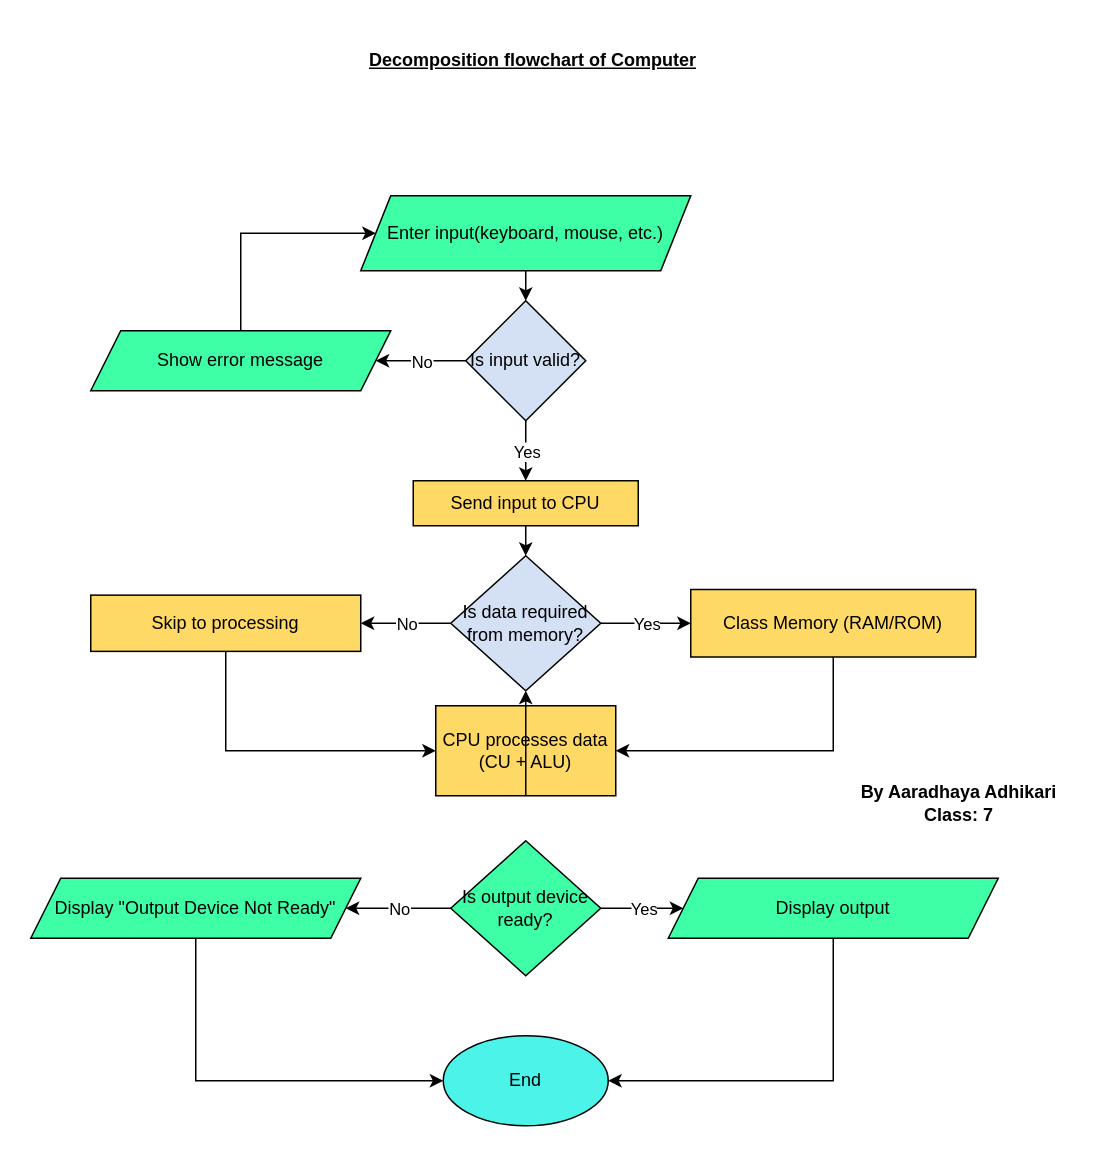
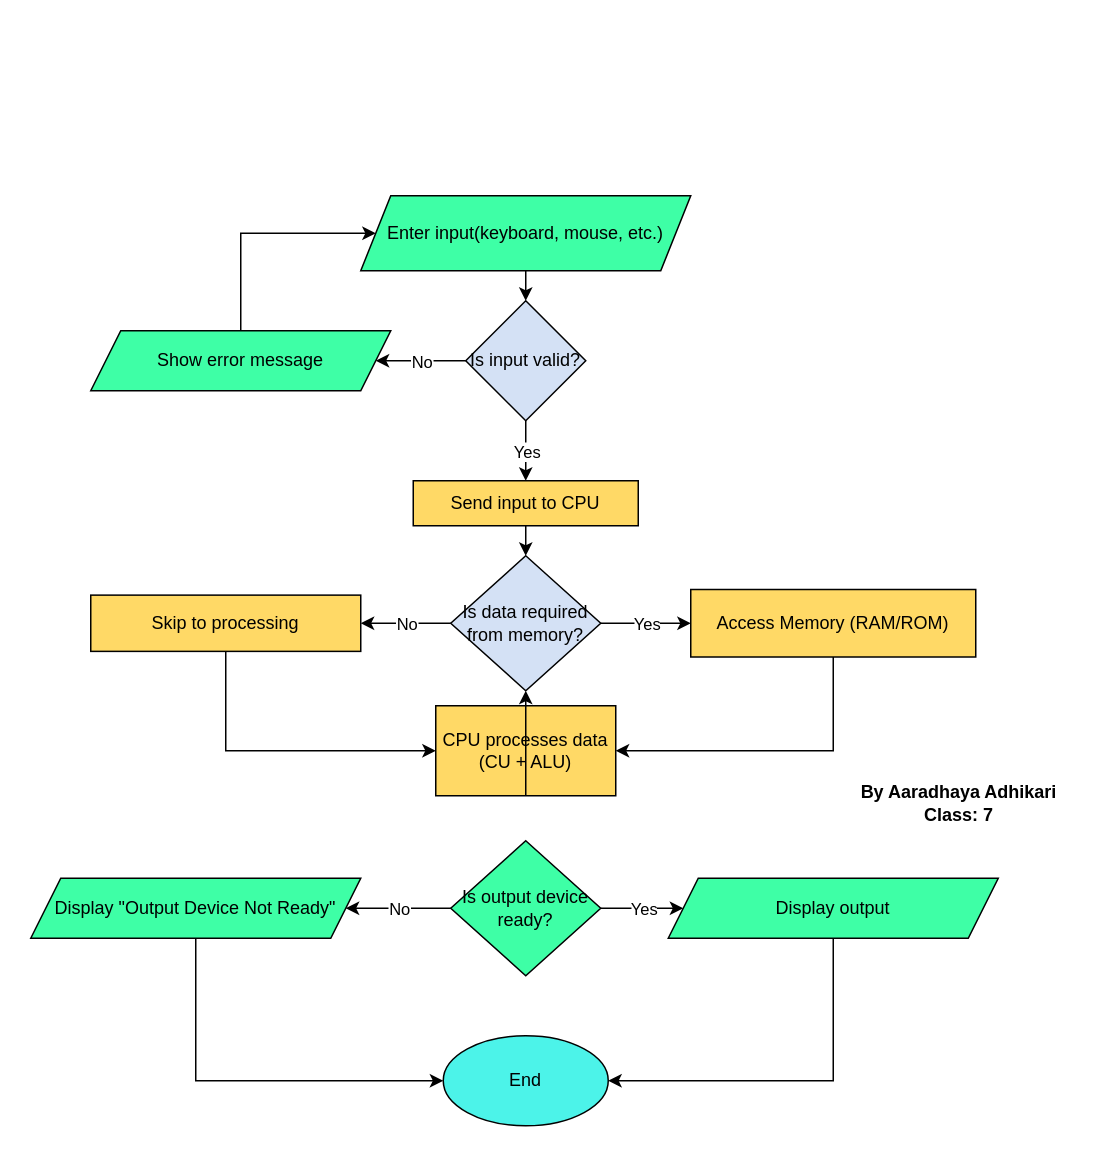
(533, 61) -> none
(833, 623) -> (833, 623)
